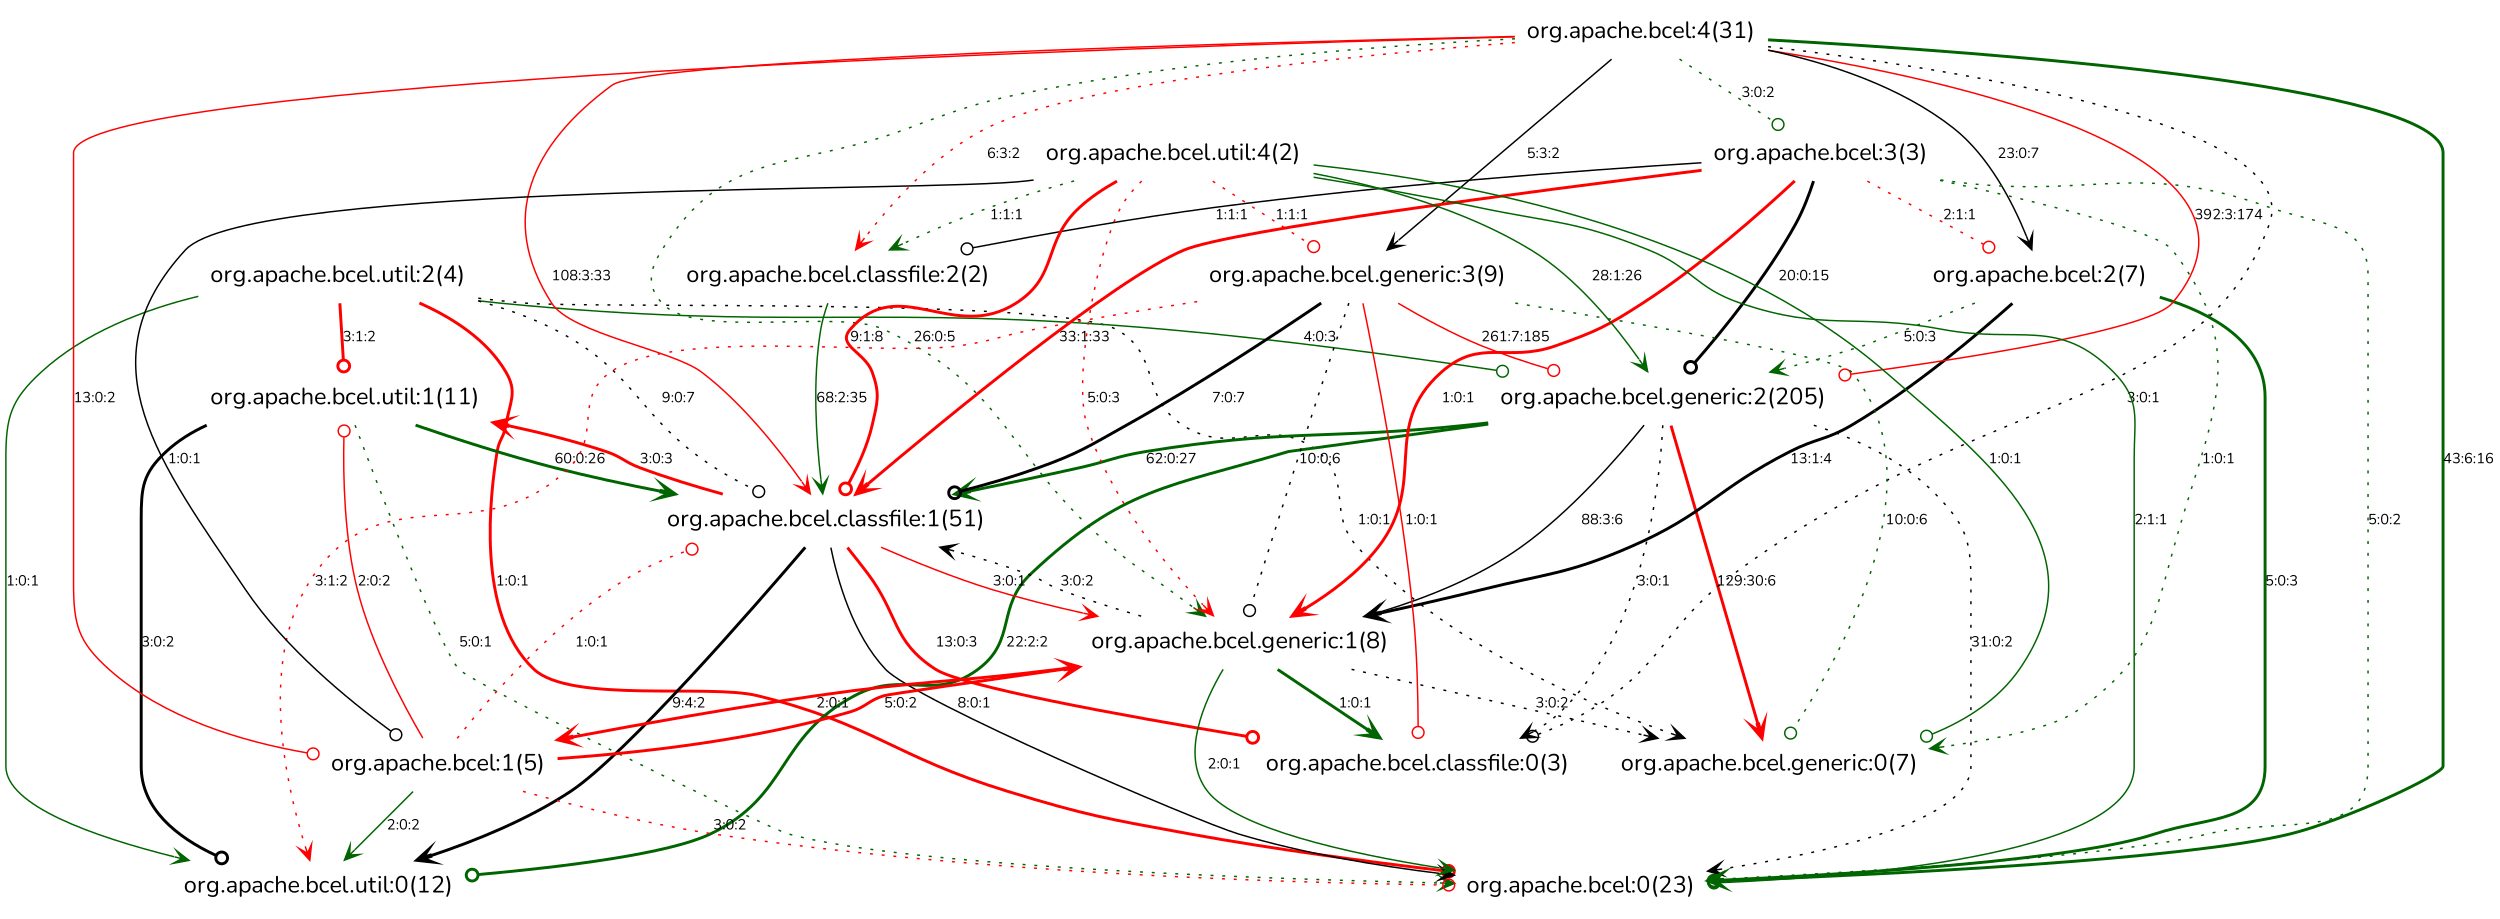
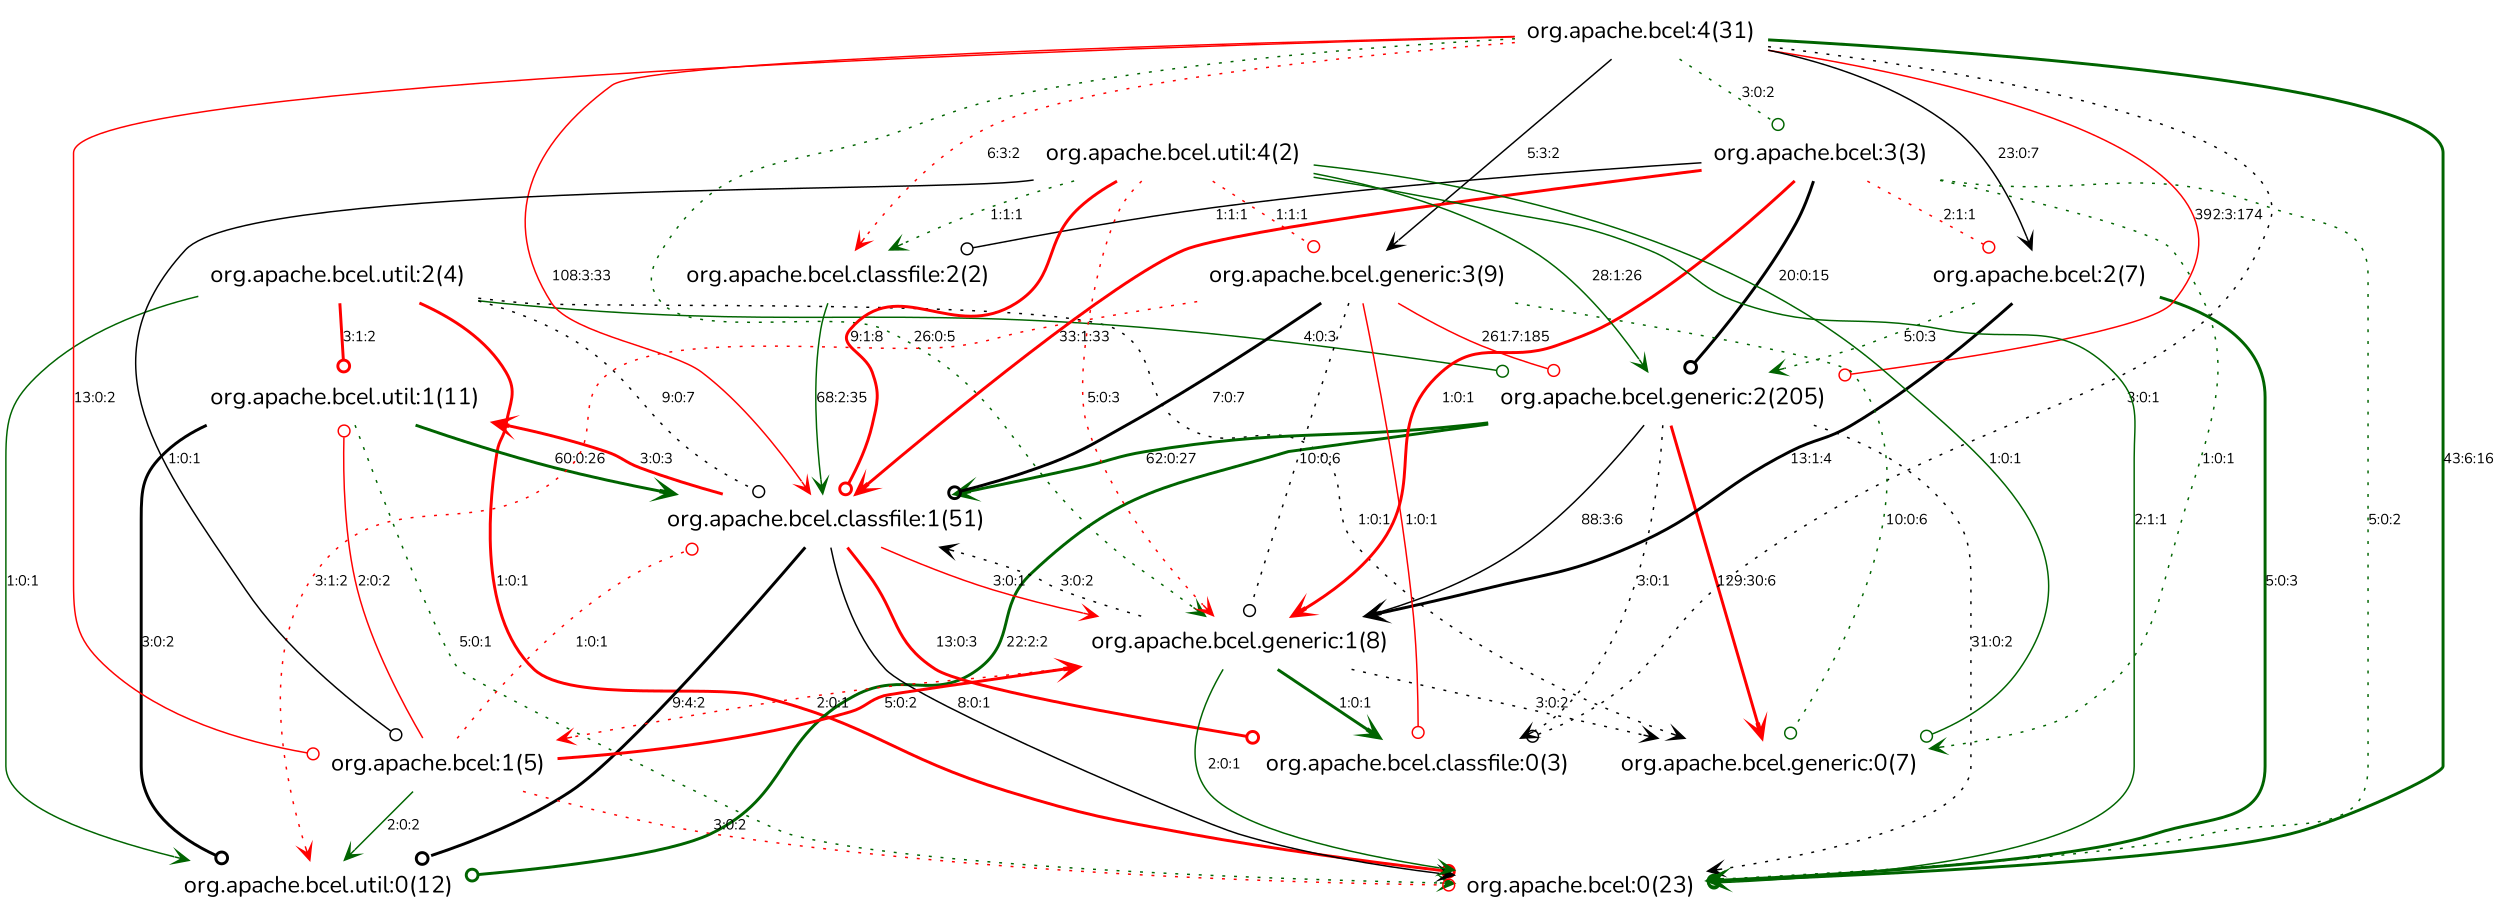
(825, 695) -> (825, 695)
(631, 739) -> (631, 739)
